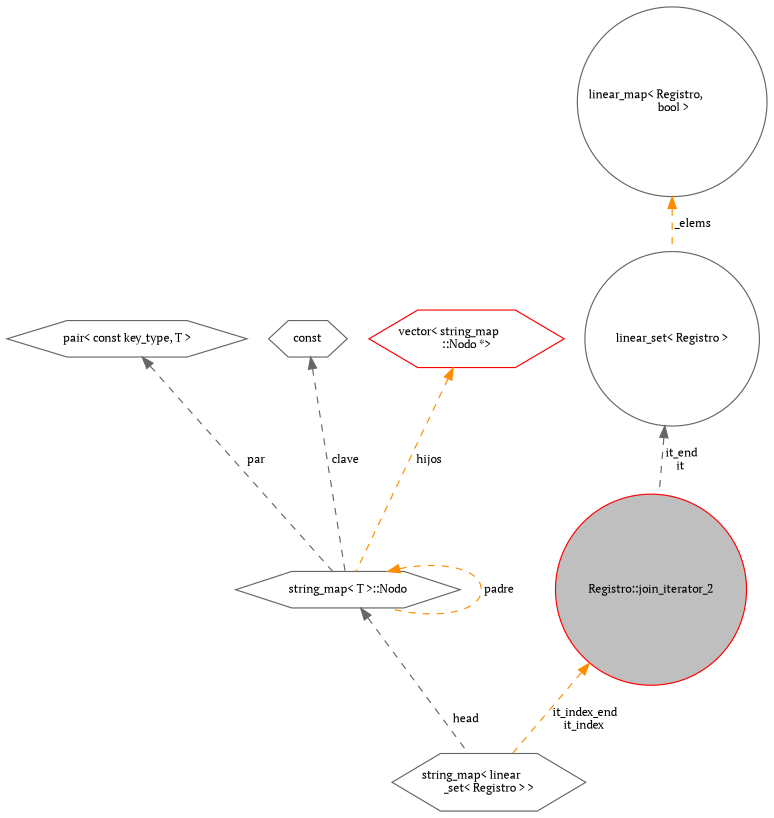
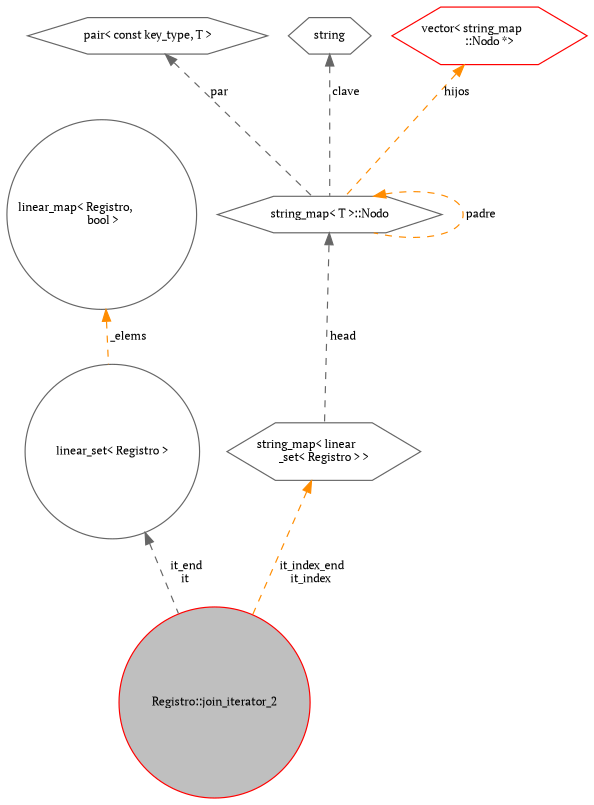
(308, 339) -> (330, 36)
(547, 713) -> (280, 553)
